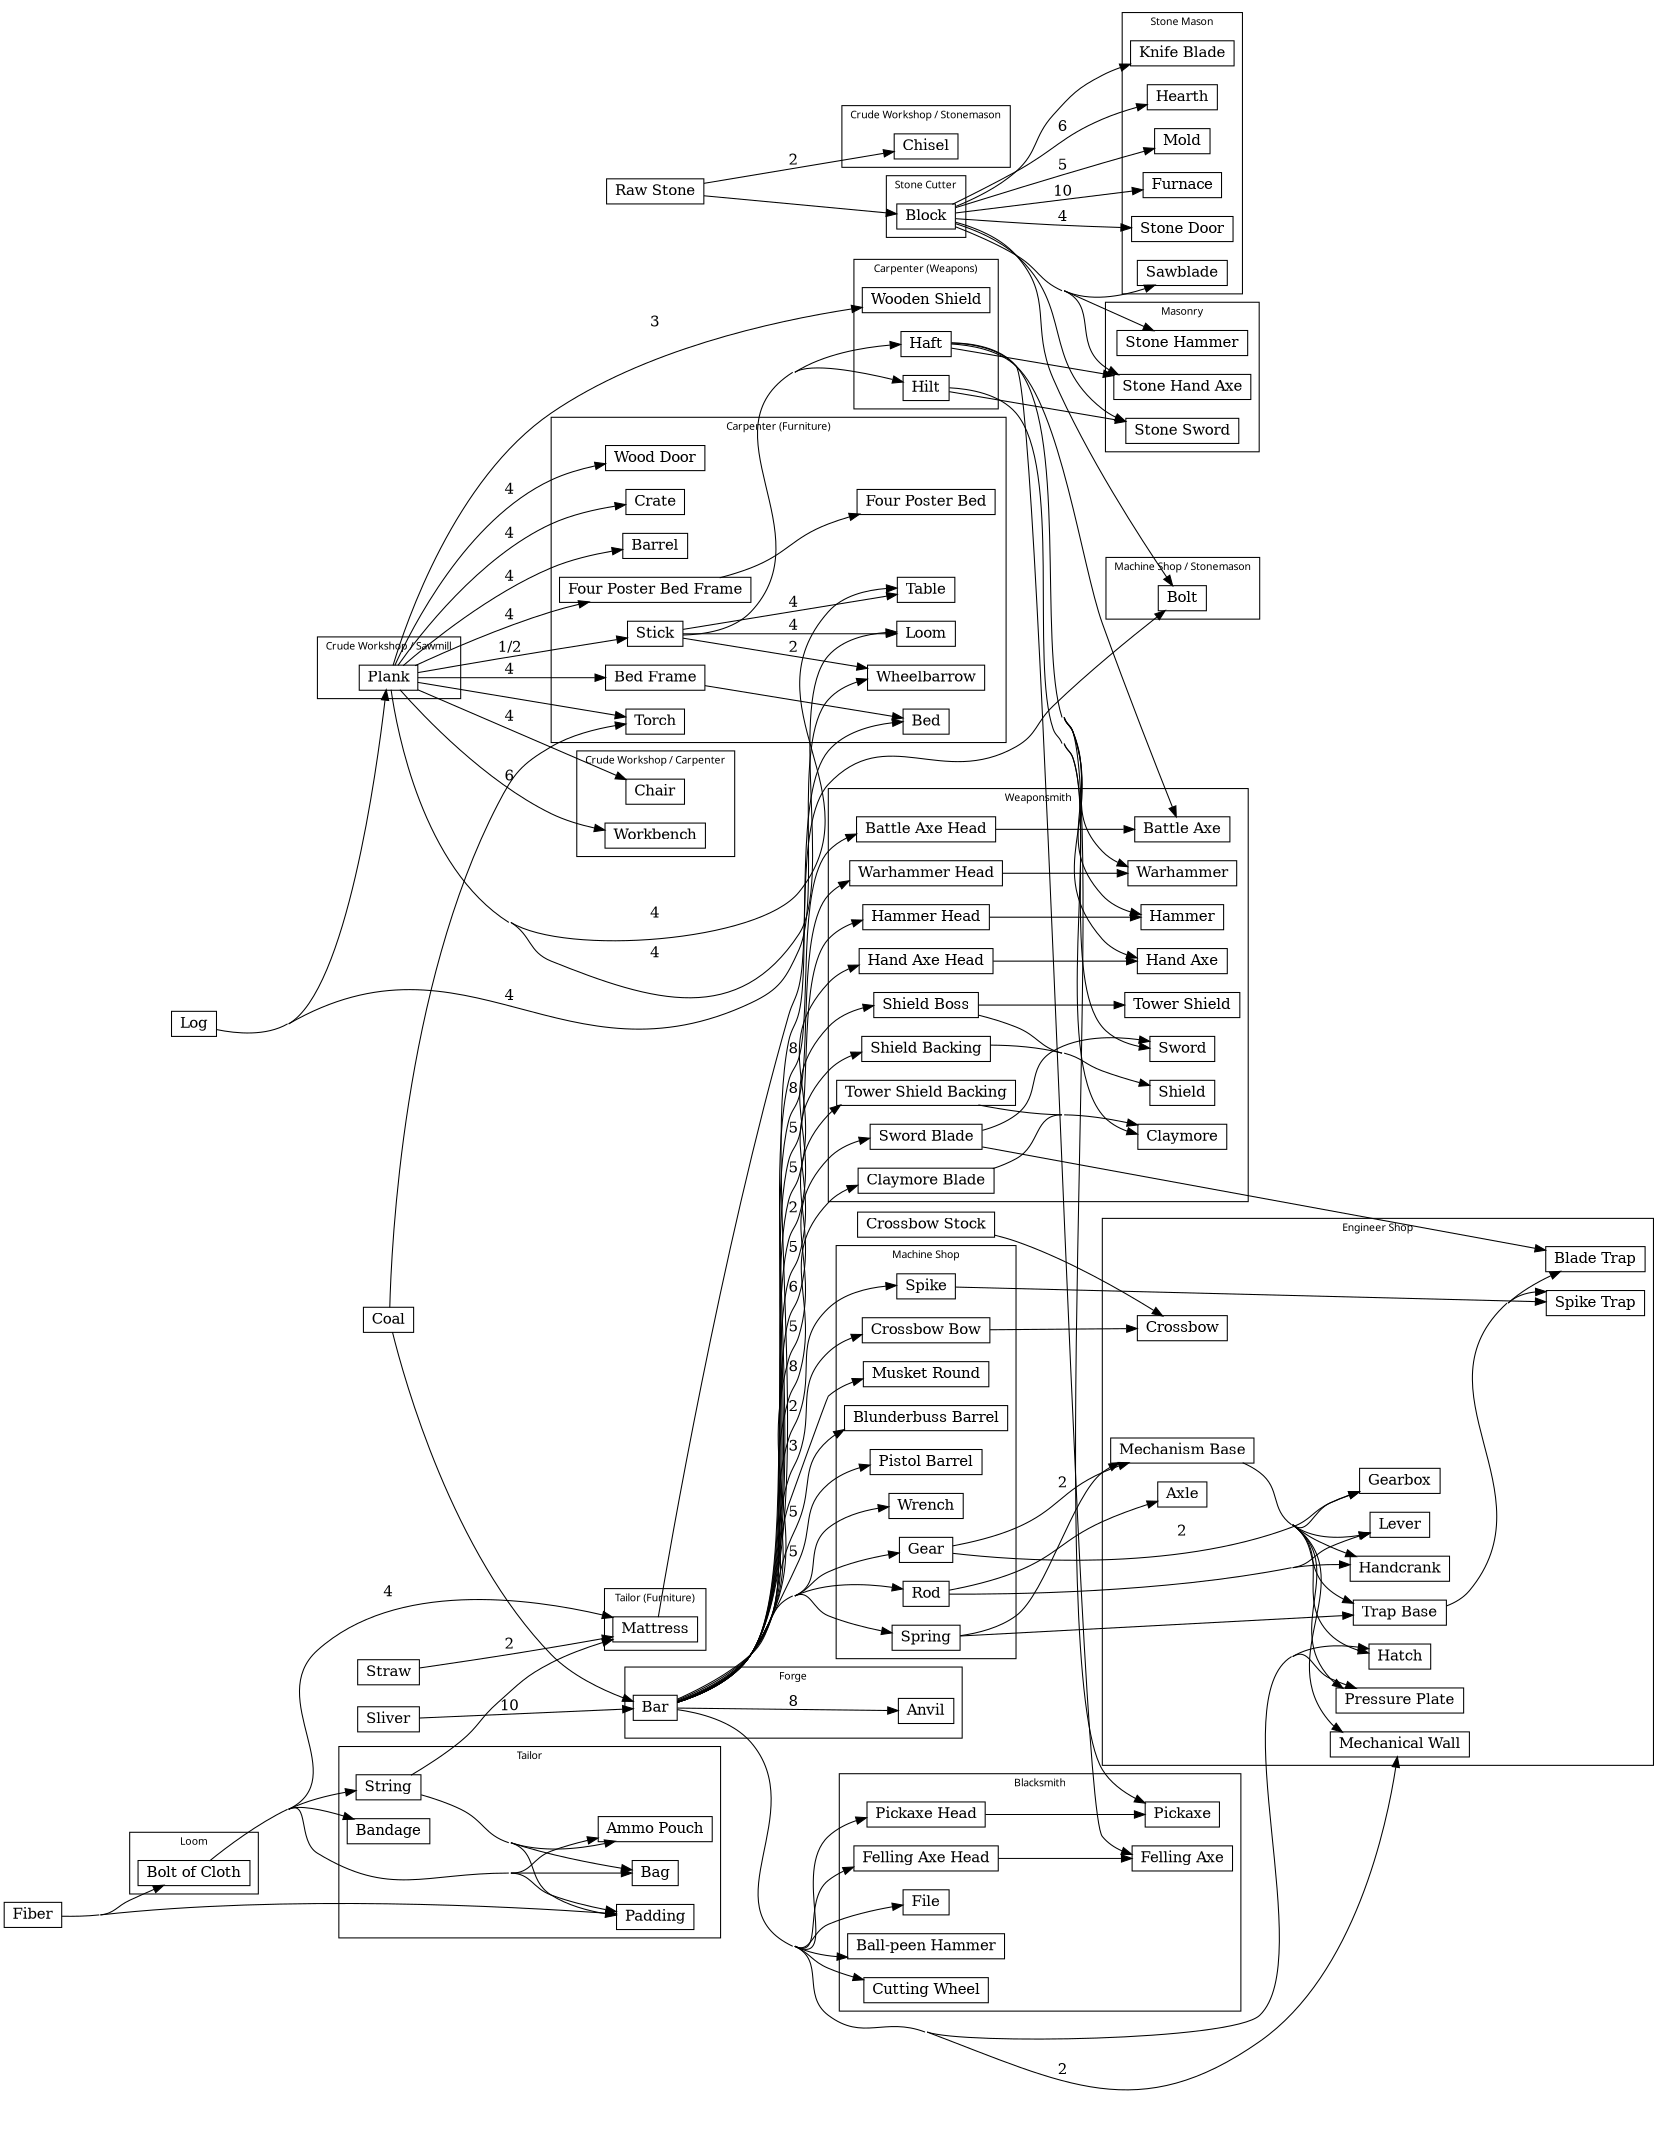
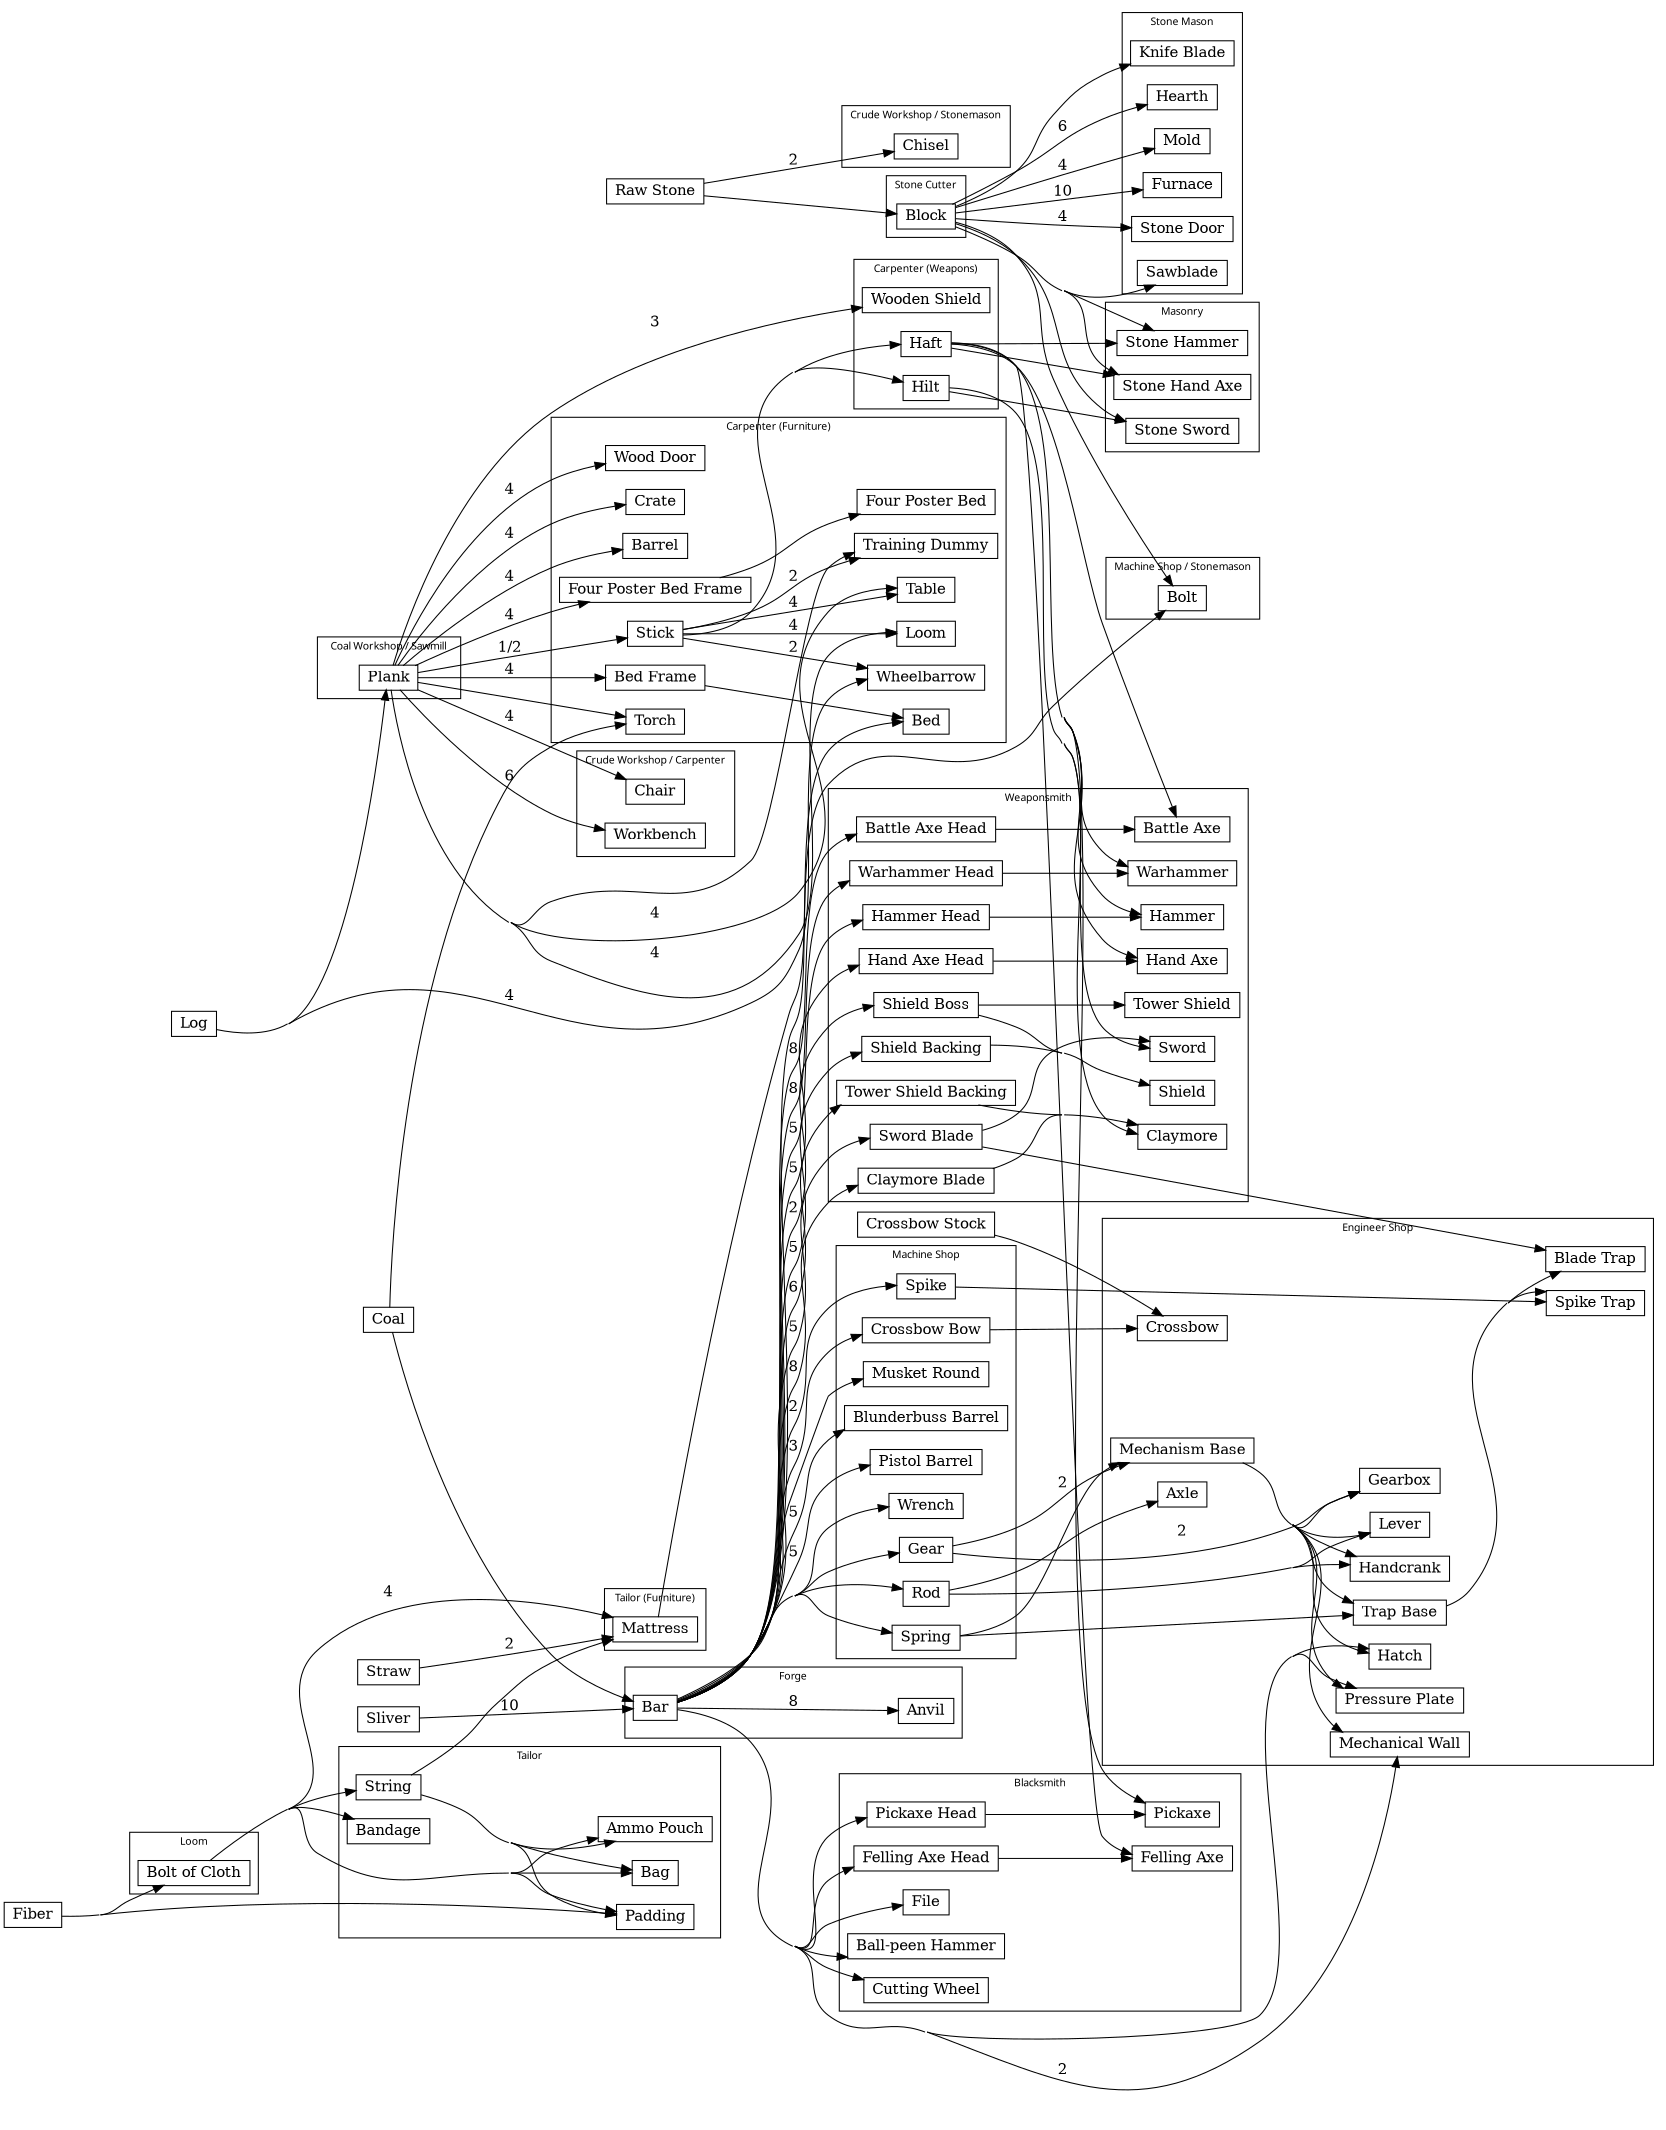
(1063, 166) -> (1063, 166)
none -> (1029, 344)
none -> (926, 546)
(389, 647) -> (389, 647)
